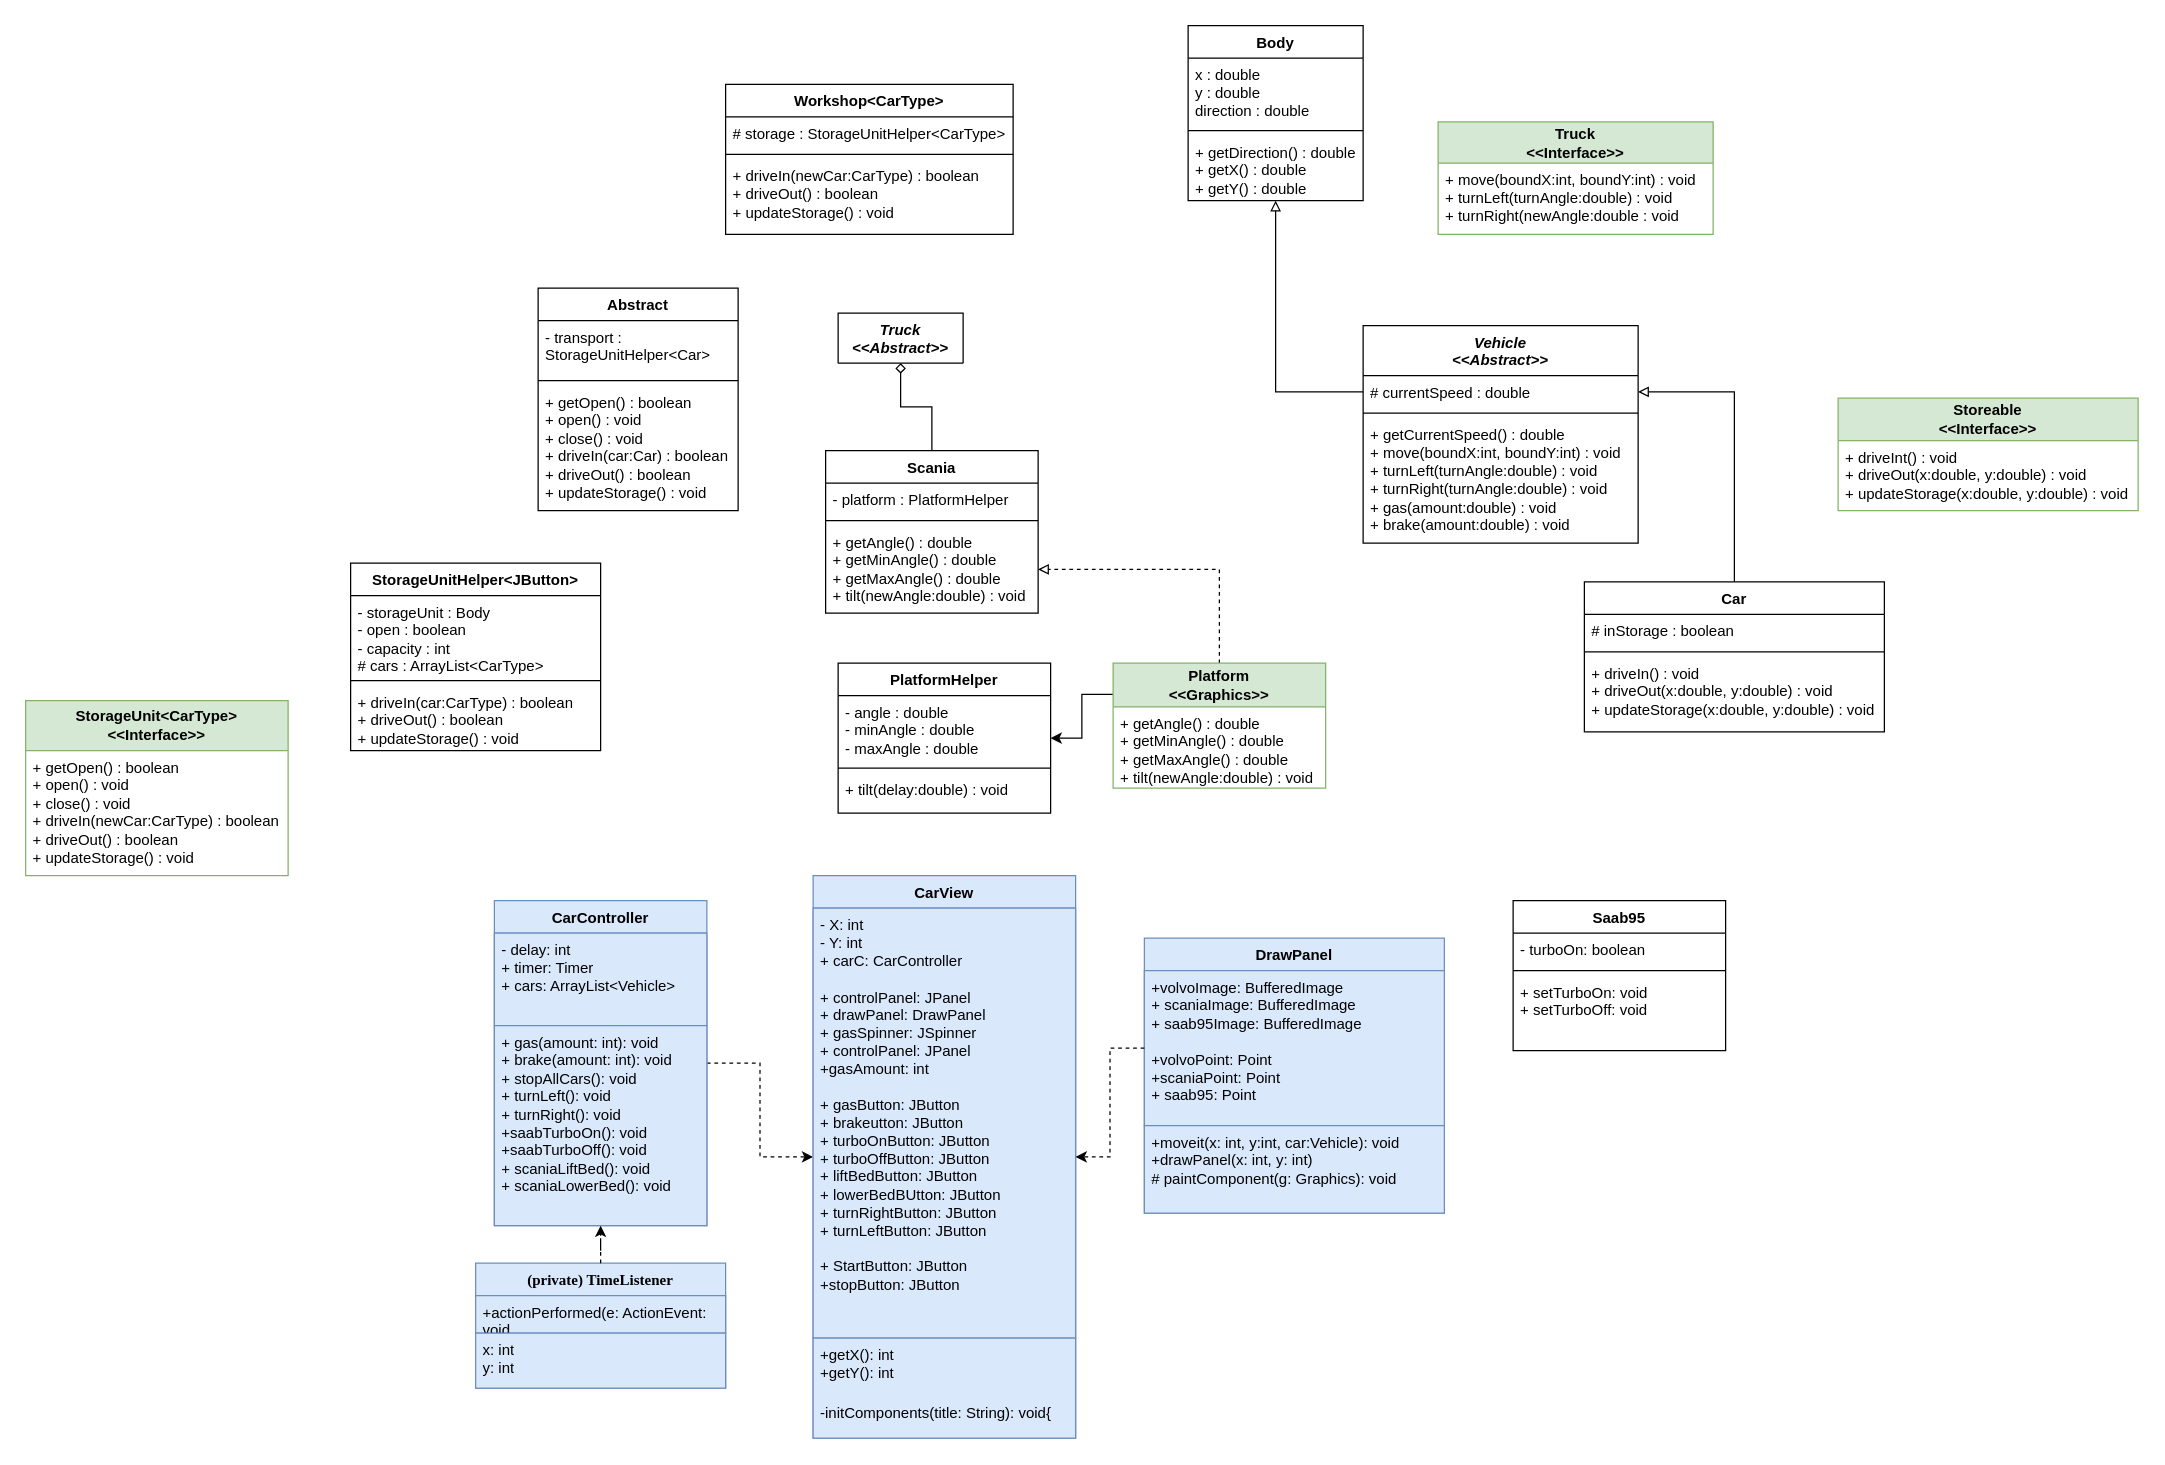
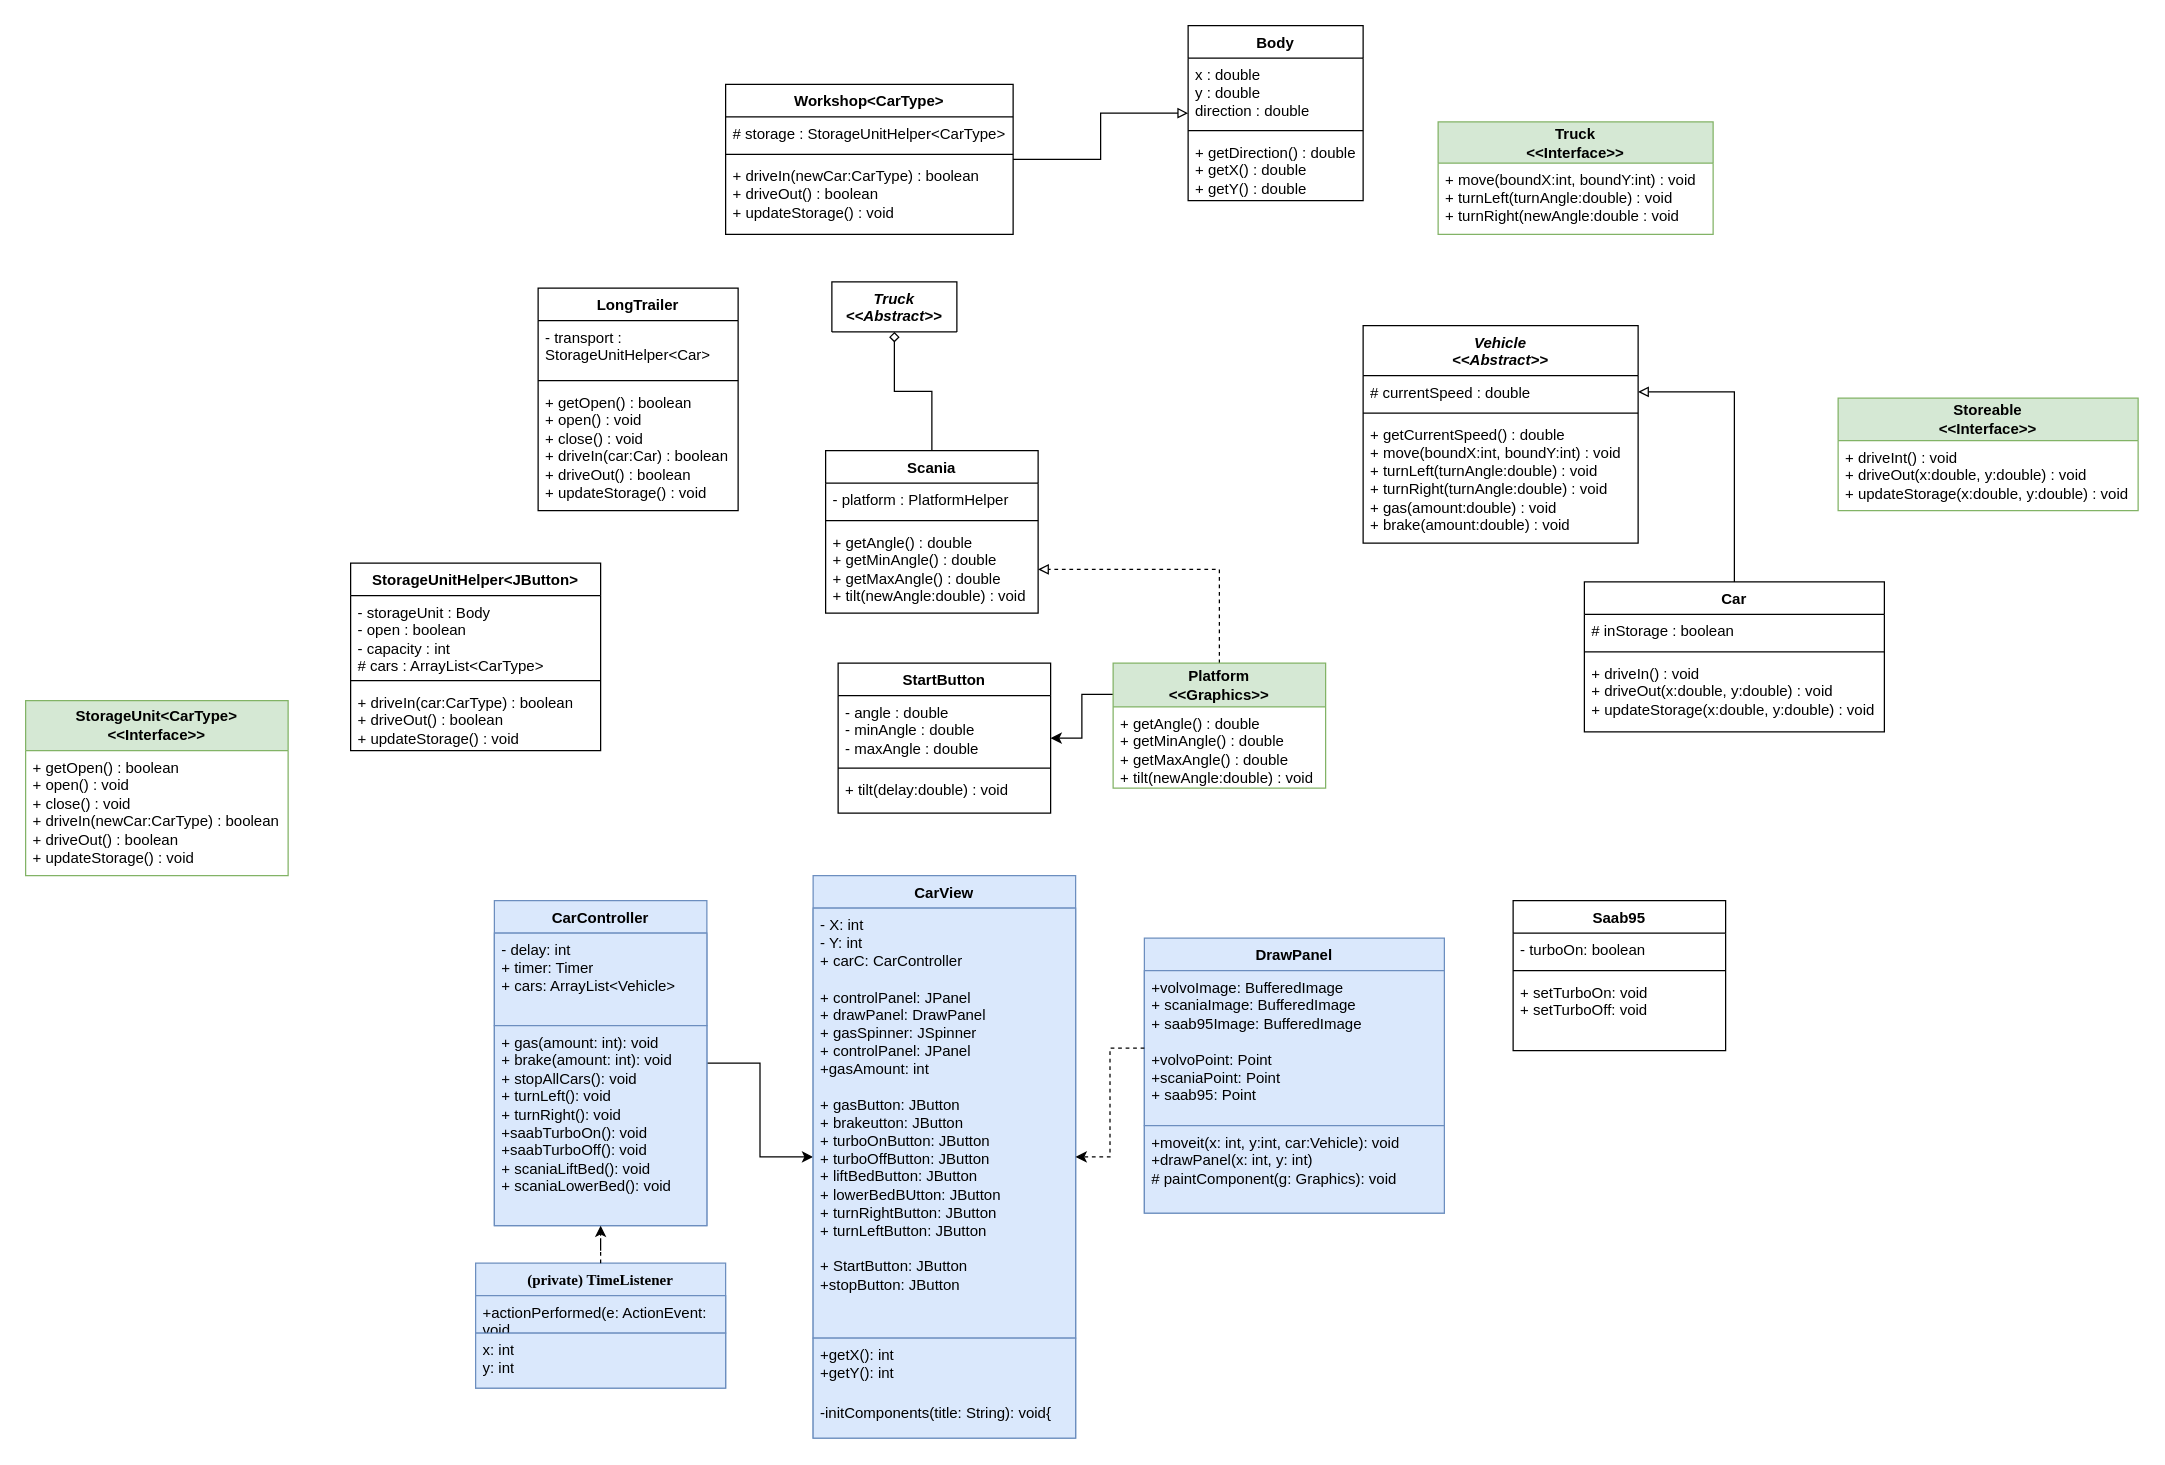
none -> (1101, 140)
(638, 306) -> (638, 306)
(901, 338) -> (894, 307)
(1276, 344) -> none
(944, 681) -> (944, 681)
(760, 1105) -> (760, 1105)
